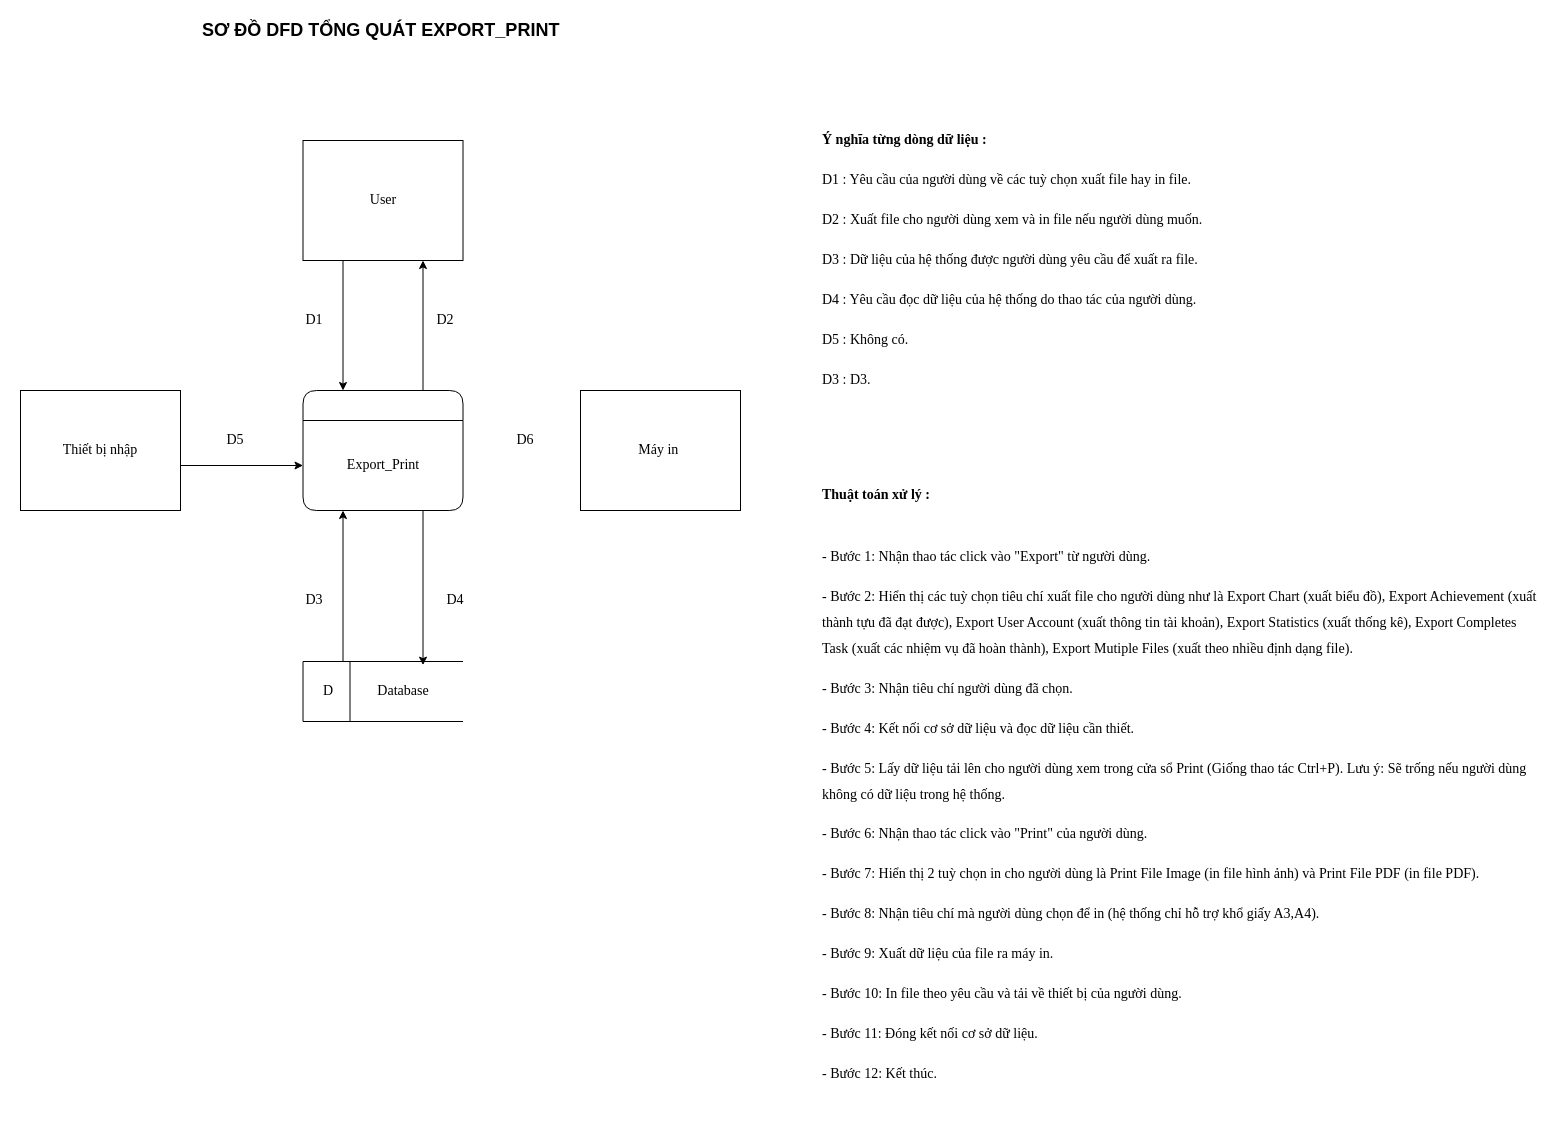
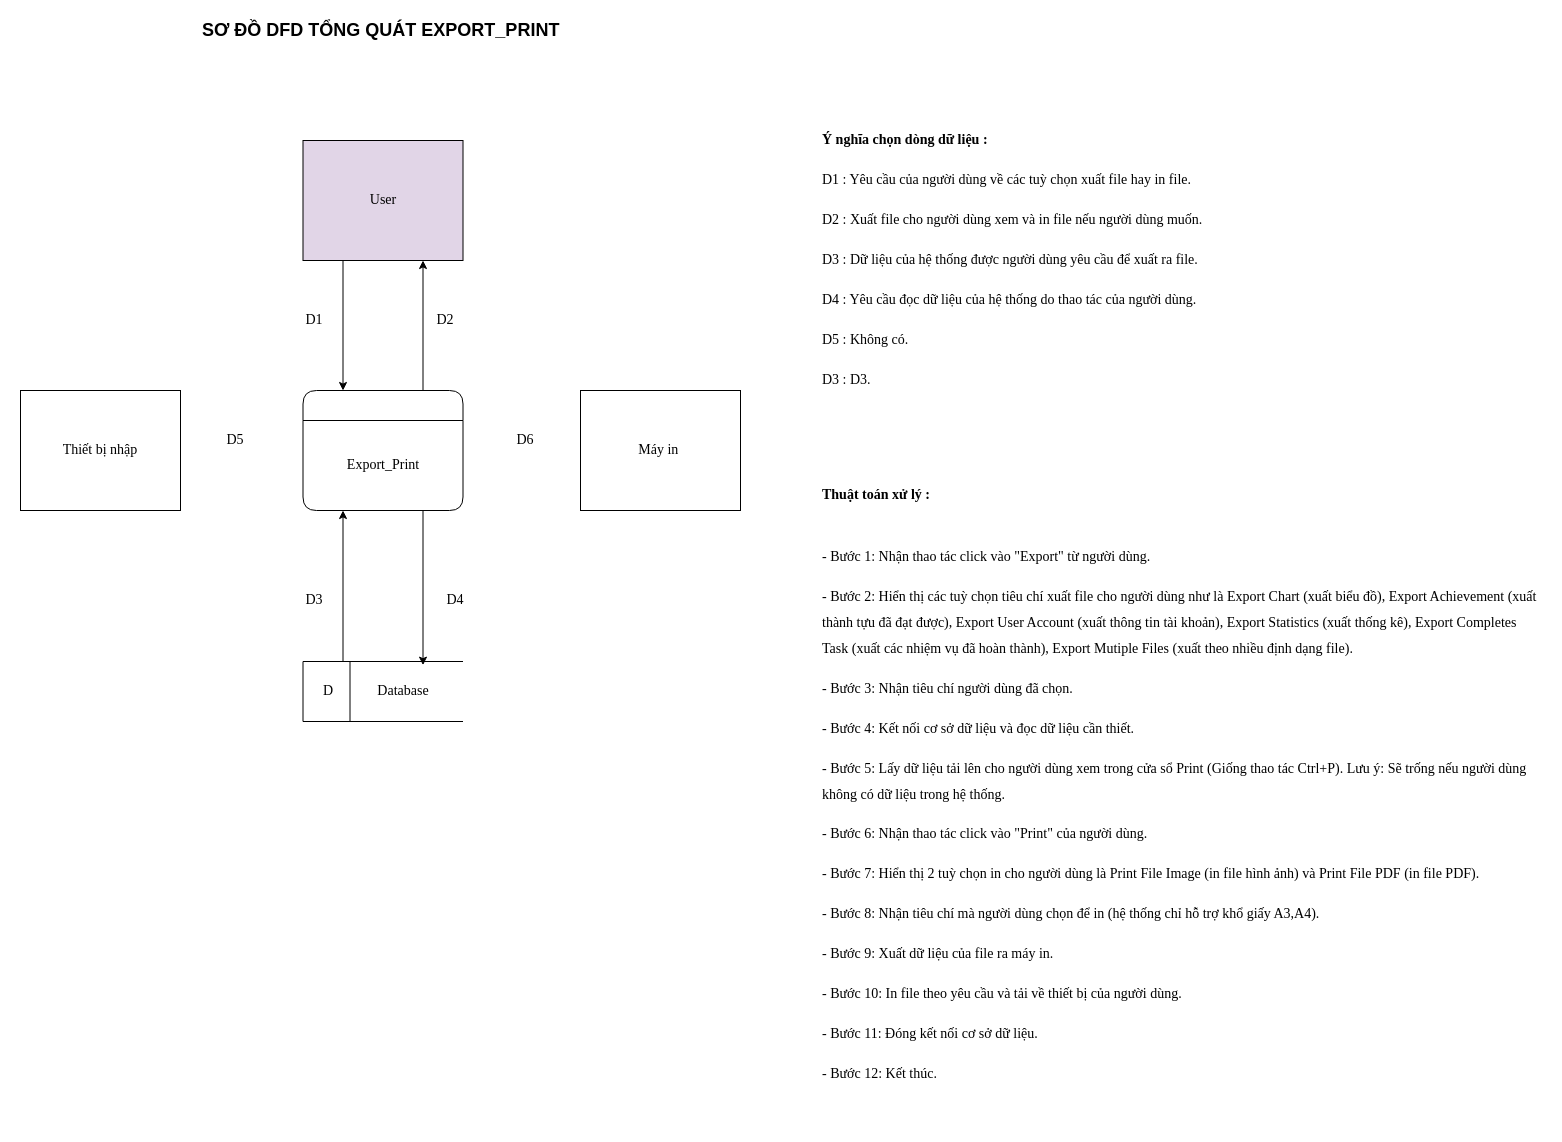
(912, 141) -> (912, 141)
(383, 201) -> (383, 201)
(238, 466) -> none
